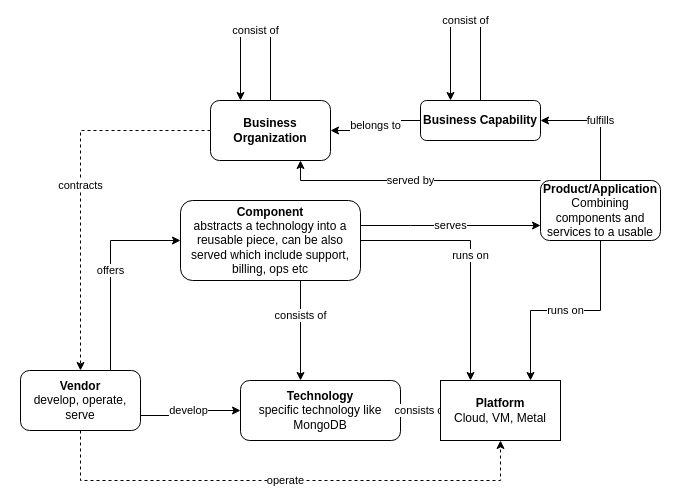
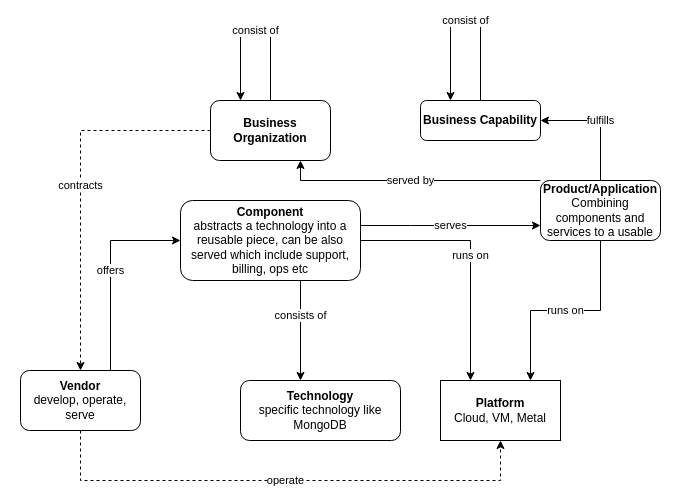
(361, 131) -> none
(205, 411) -> none
(424, 411) -> none
